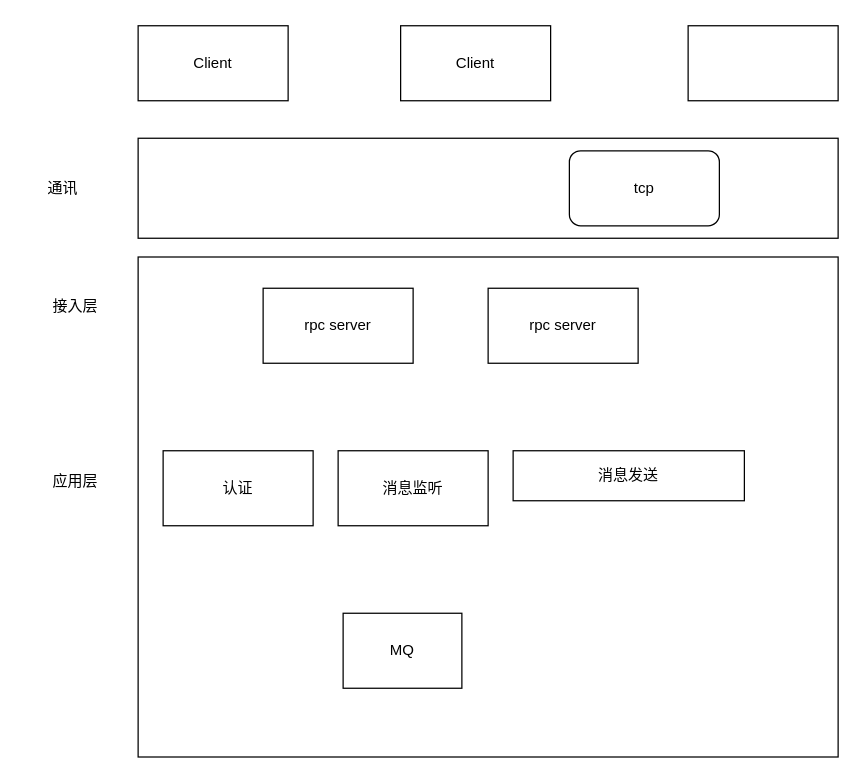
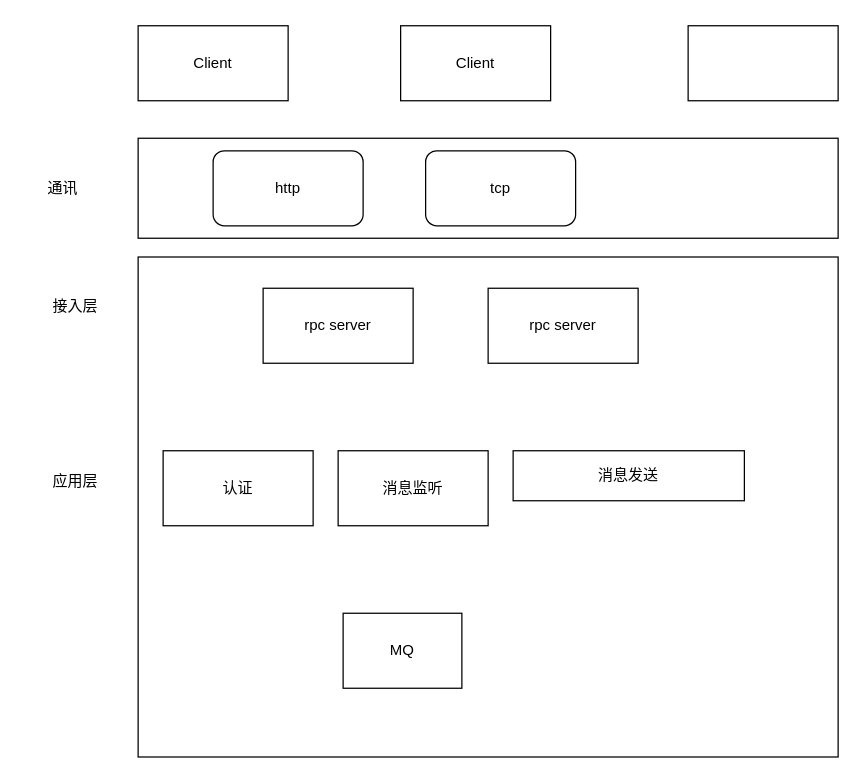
none -> (288, 188)
(644, 188) -> (501, 188)
